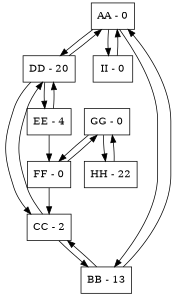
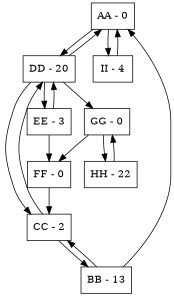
(113, 69) -> (113, 69)
(49, 122) -> (49, 122)
(158, 146) -> none
(80, 151) -> (75, 93)
